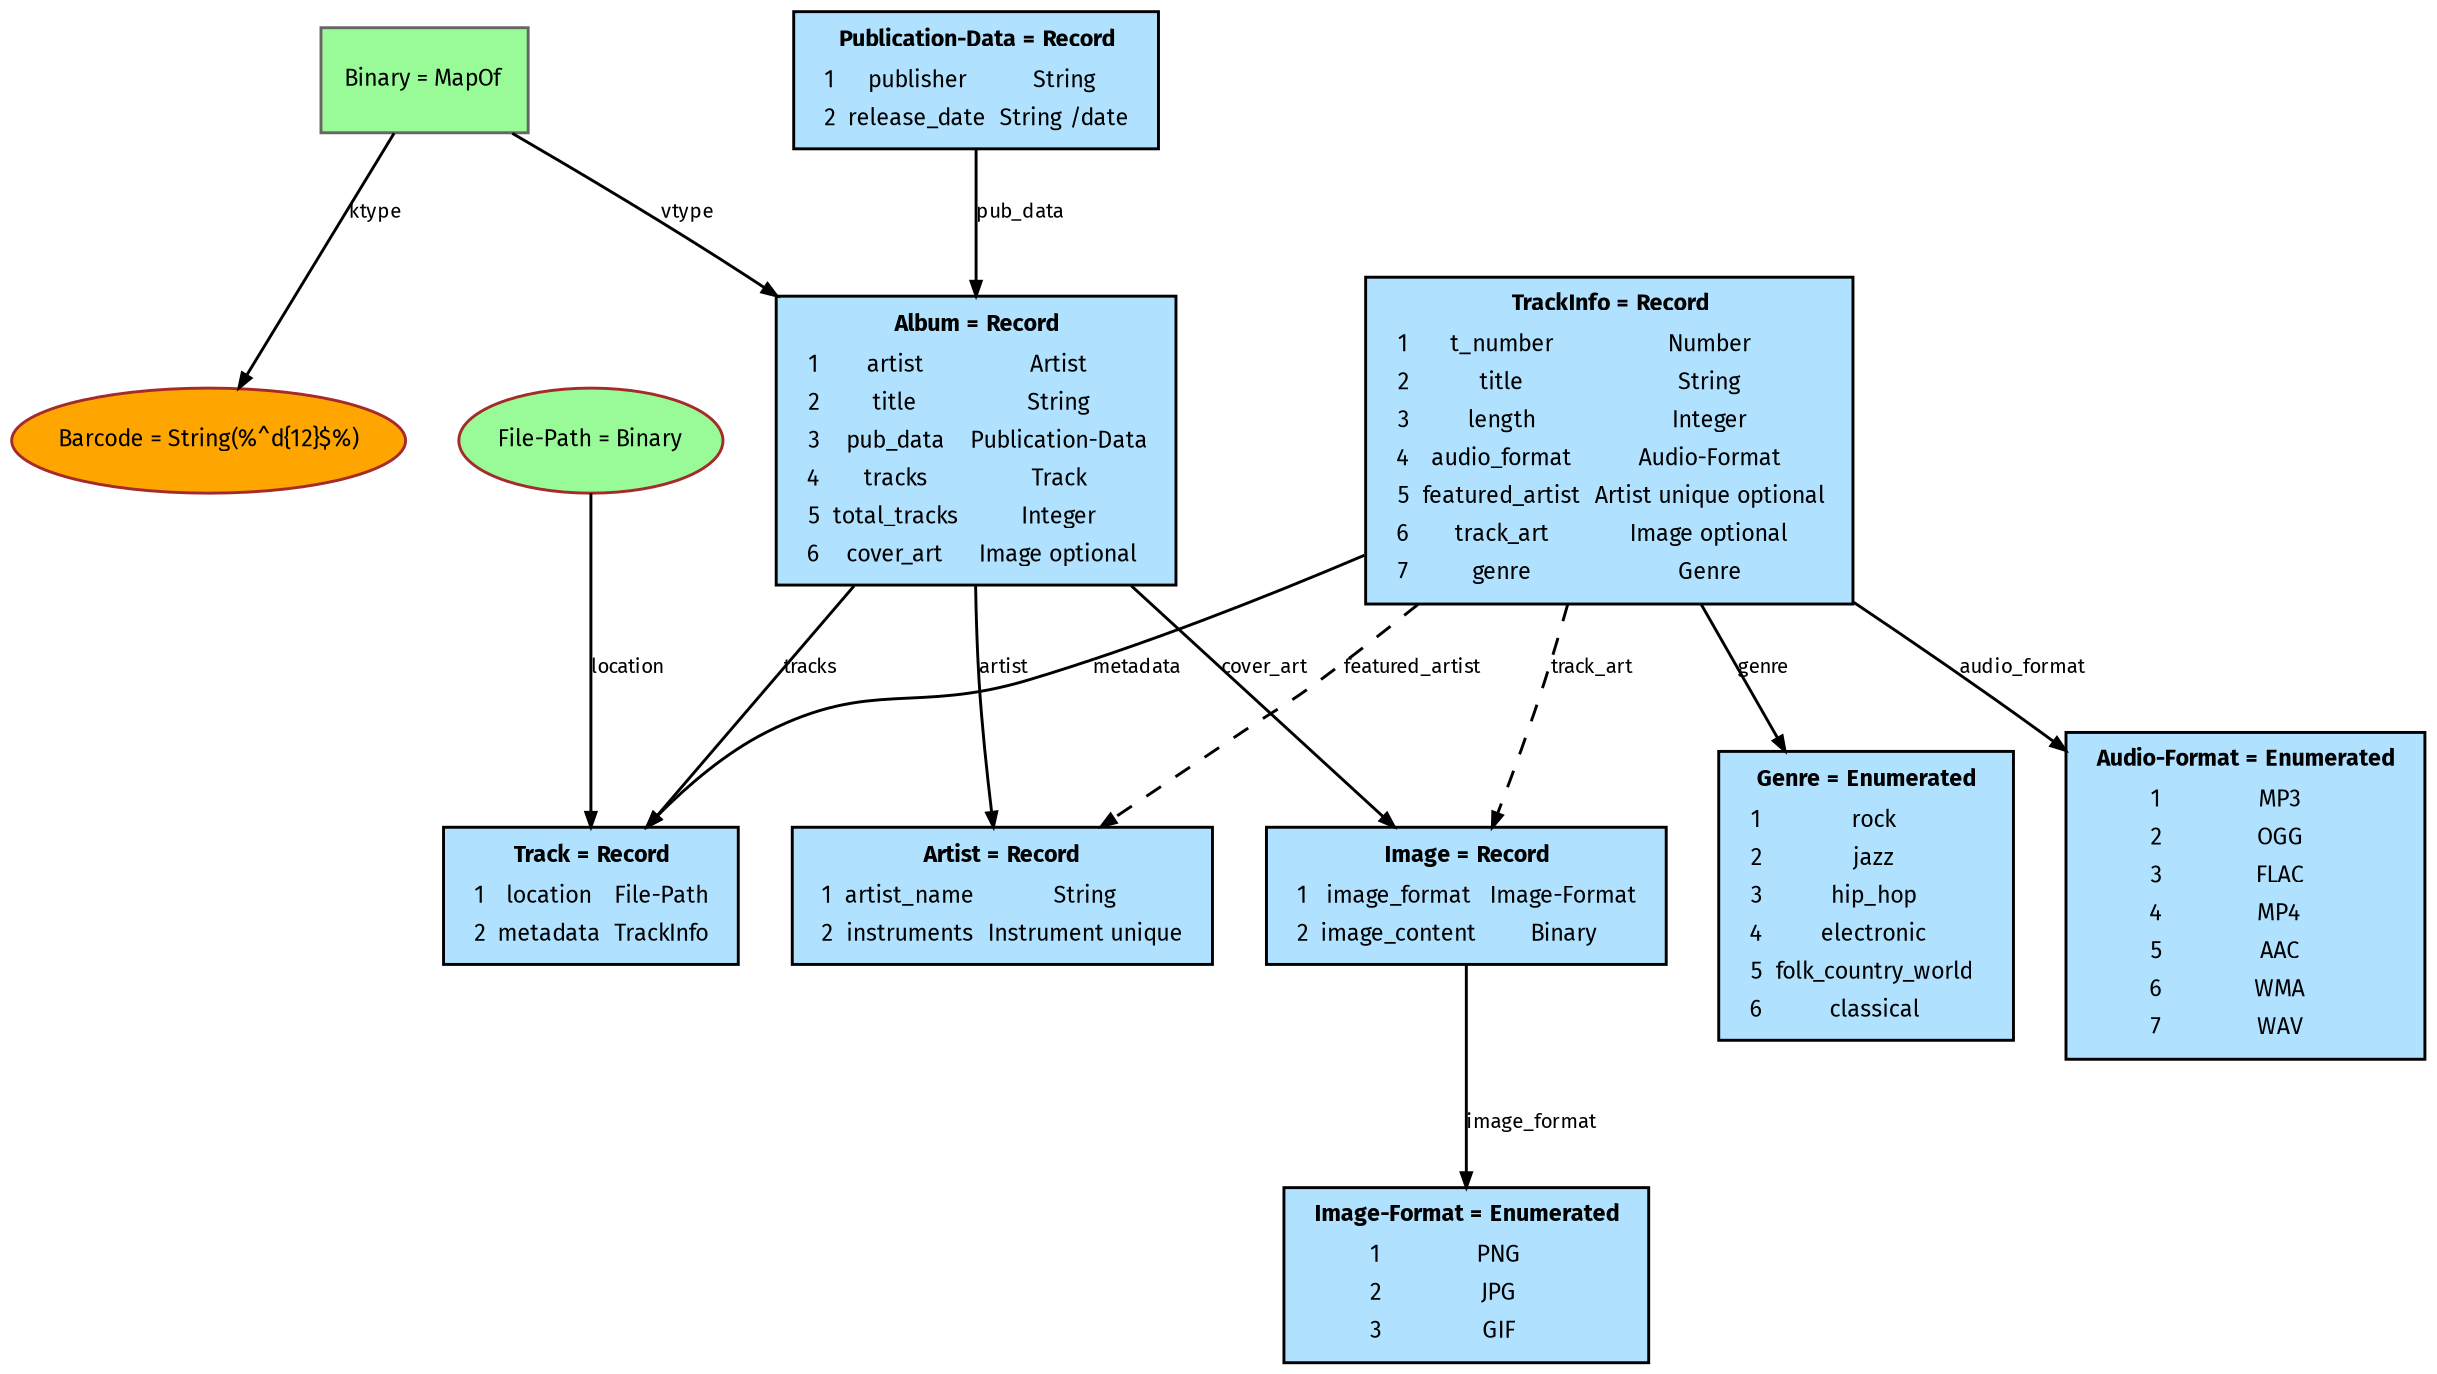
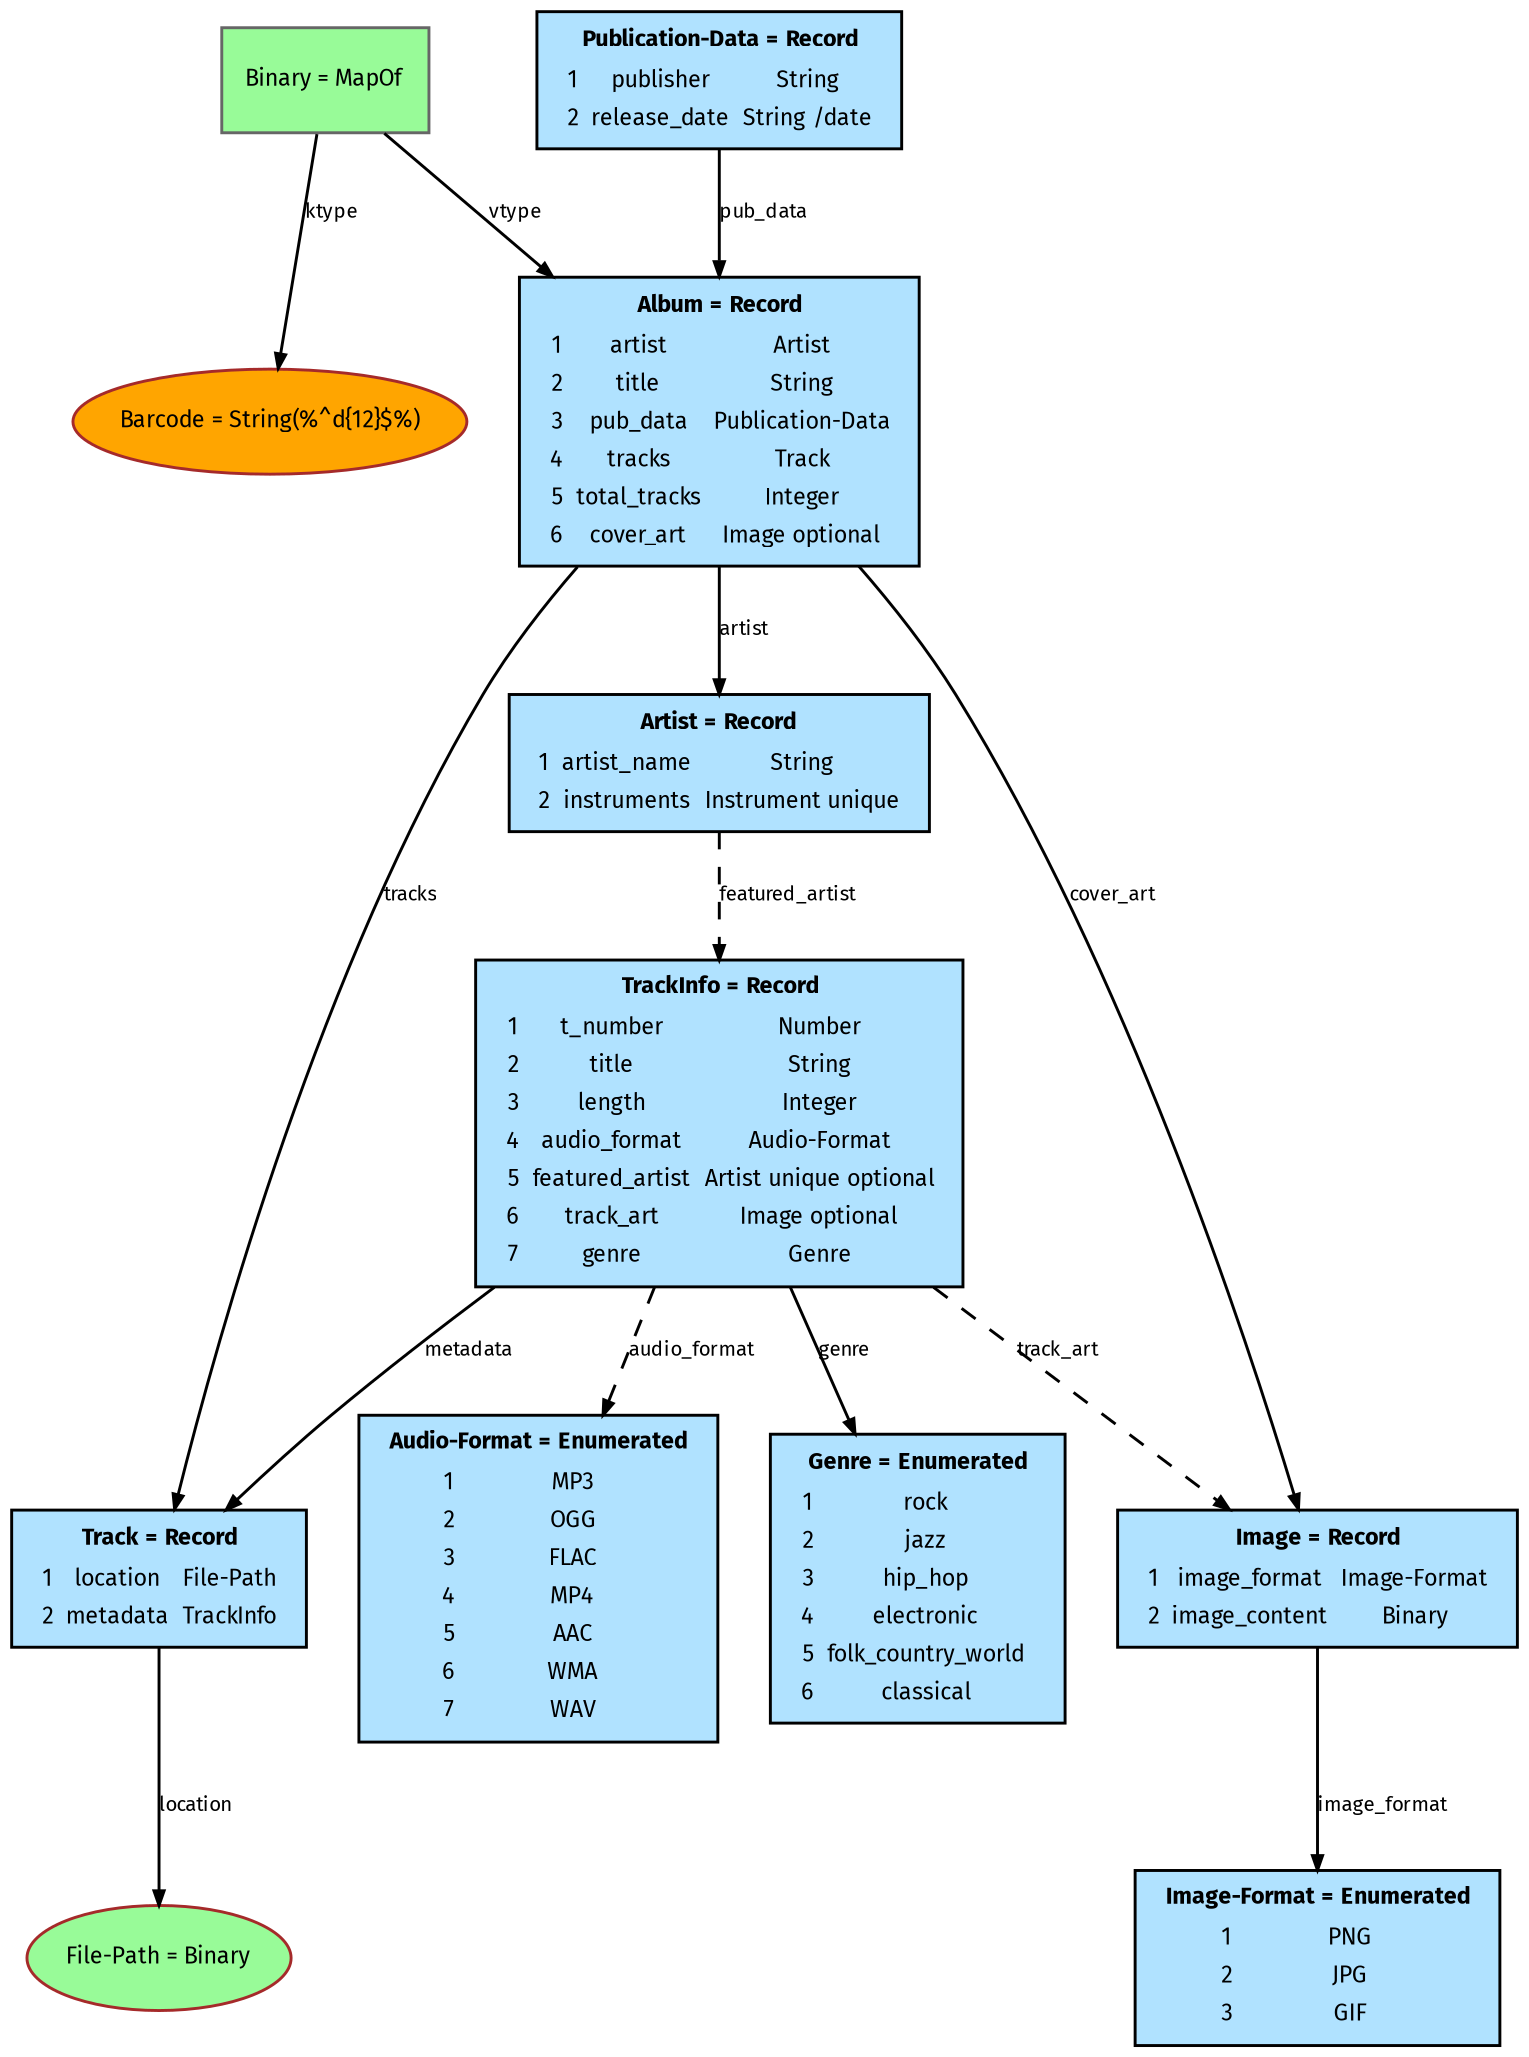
(591, 652) -> (159, 1769)
(1954, 671) -> (632, 1344)
(1253, 725) -> (719, 888)
